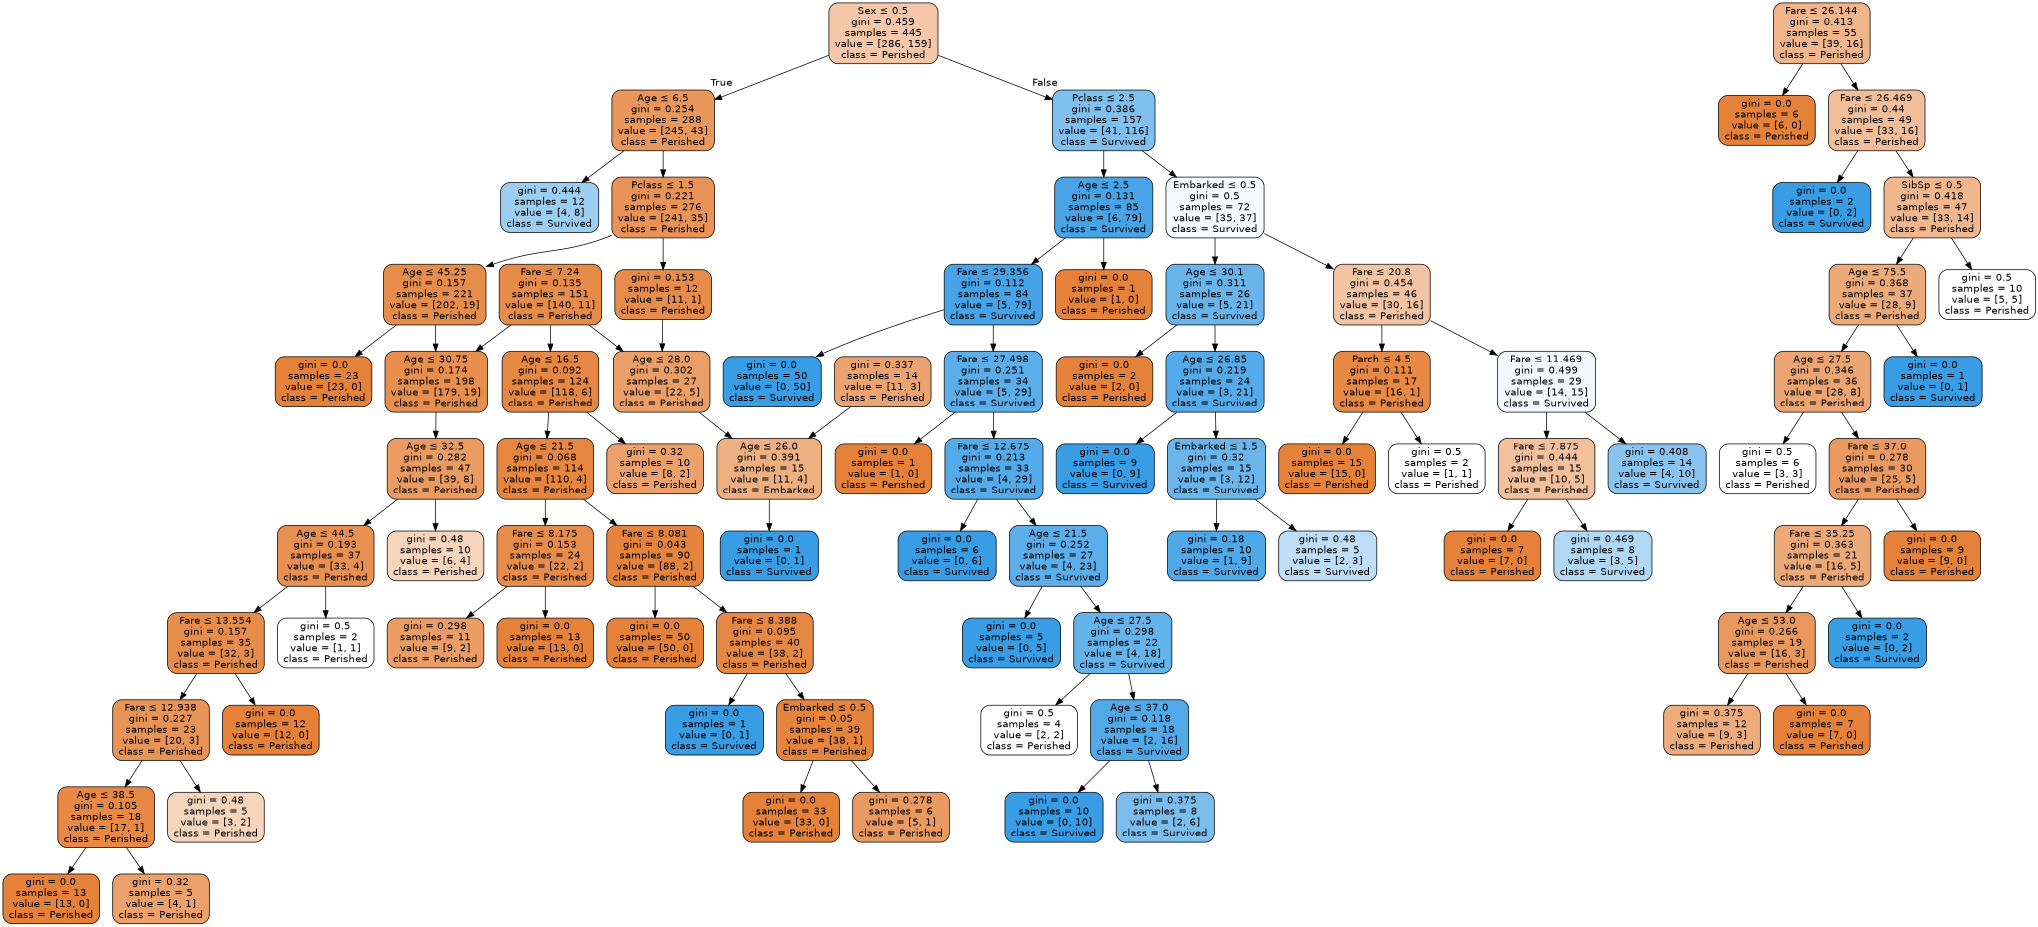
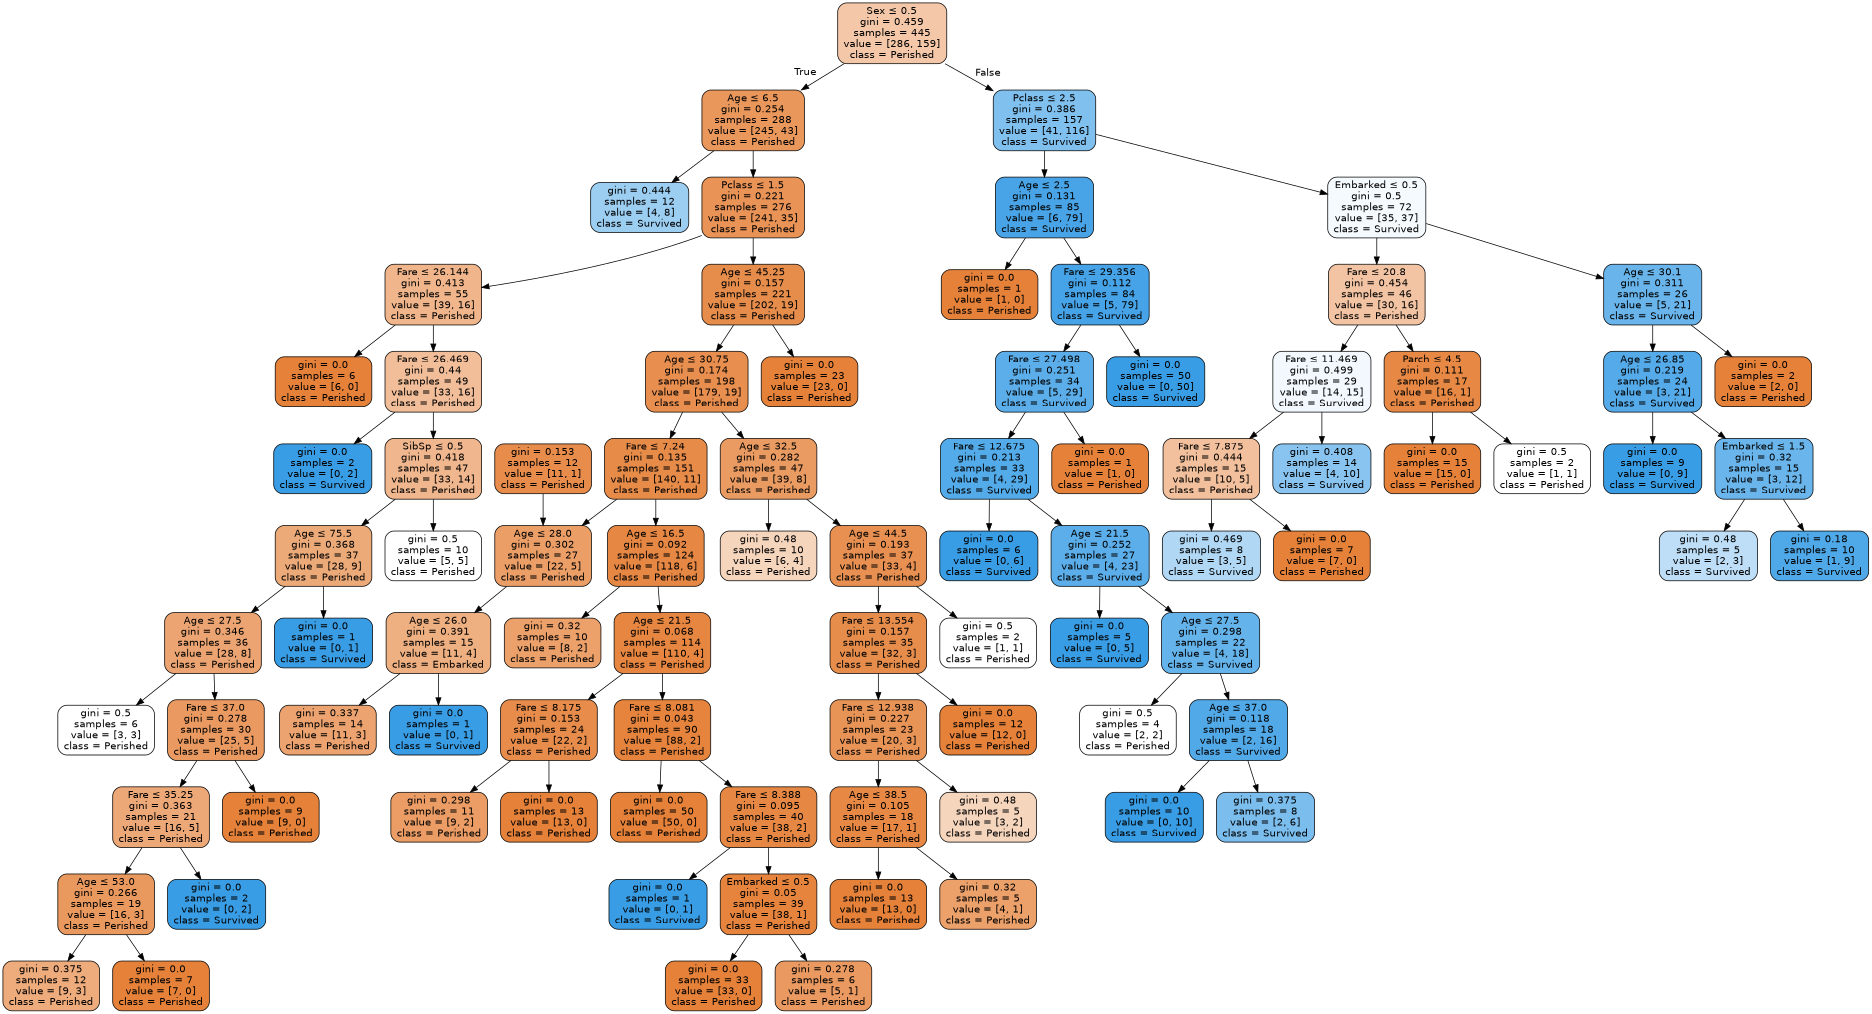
(663, 250) -> (597, 266)
(496, 336) -> (678, 422)
(833, 420) -> (383, 687)
